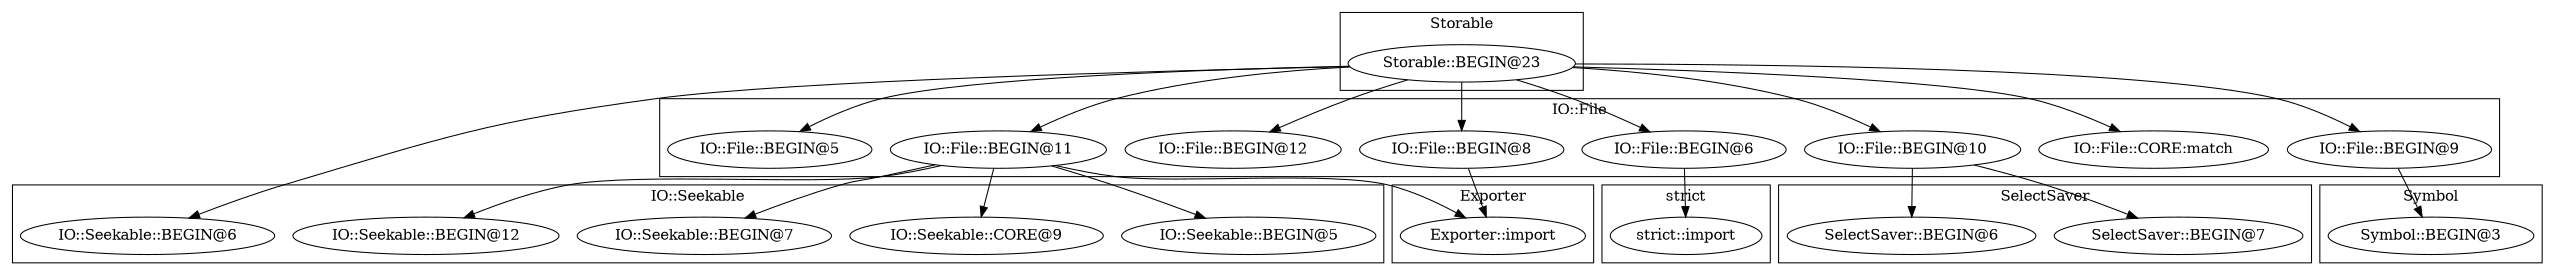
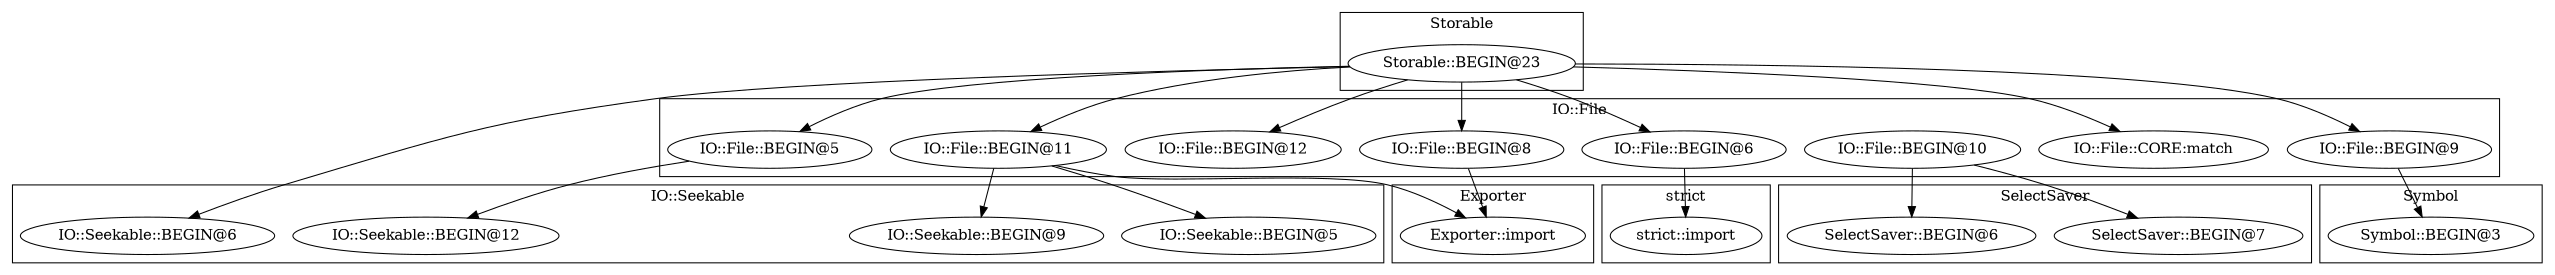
(1724, 84) -> none
(706, 179) -> (598, 178)
(704, 236) -> none
(977, 236) -> (977, 236)
